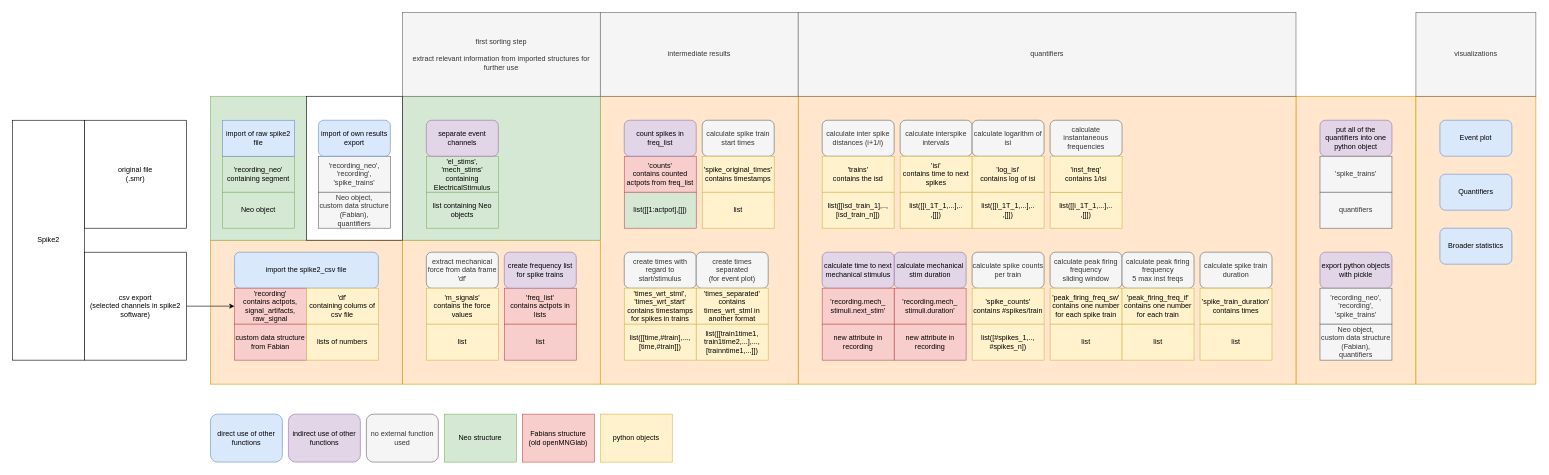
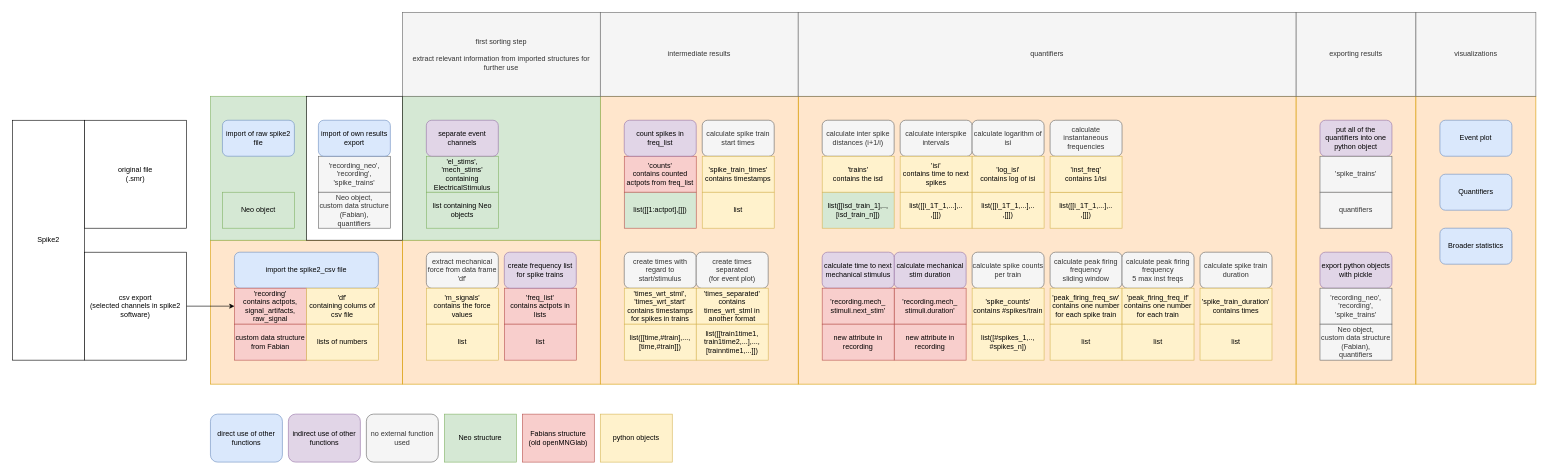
none -> (1356, 54)
(258, 138) -> (258, 138)
(258, 174) -> none
(738, 174) -> (738, 174)
(858, 210) -> (858, 210)
